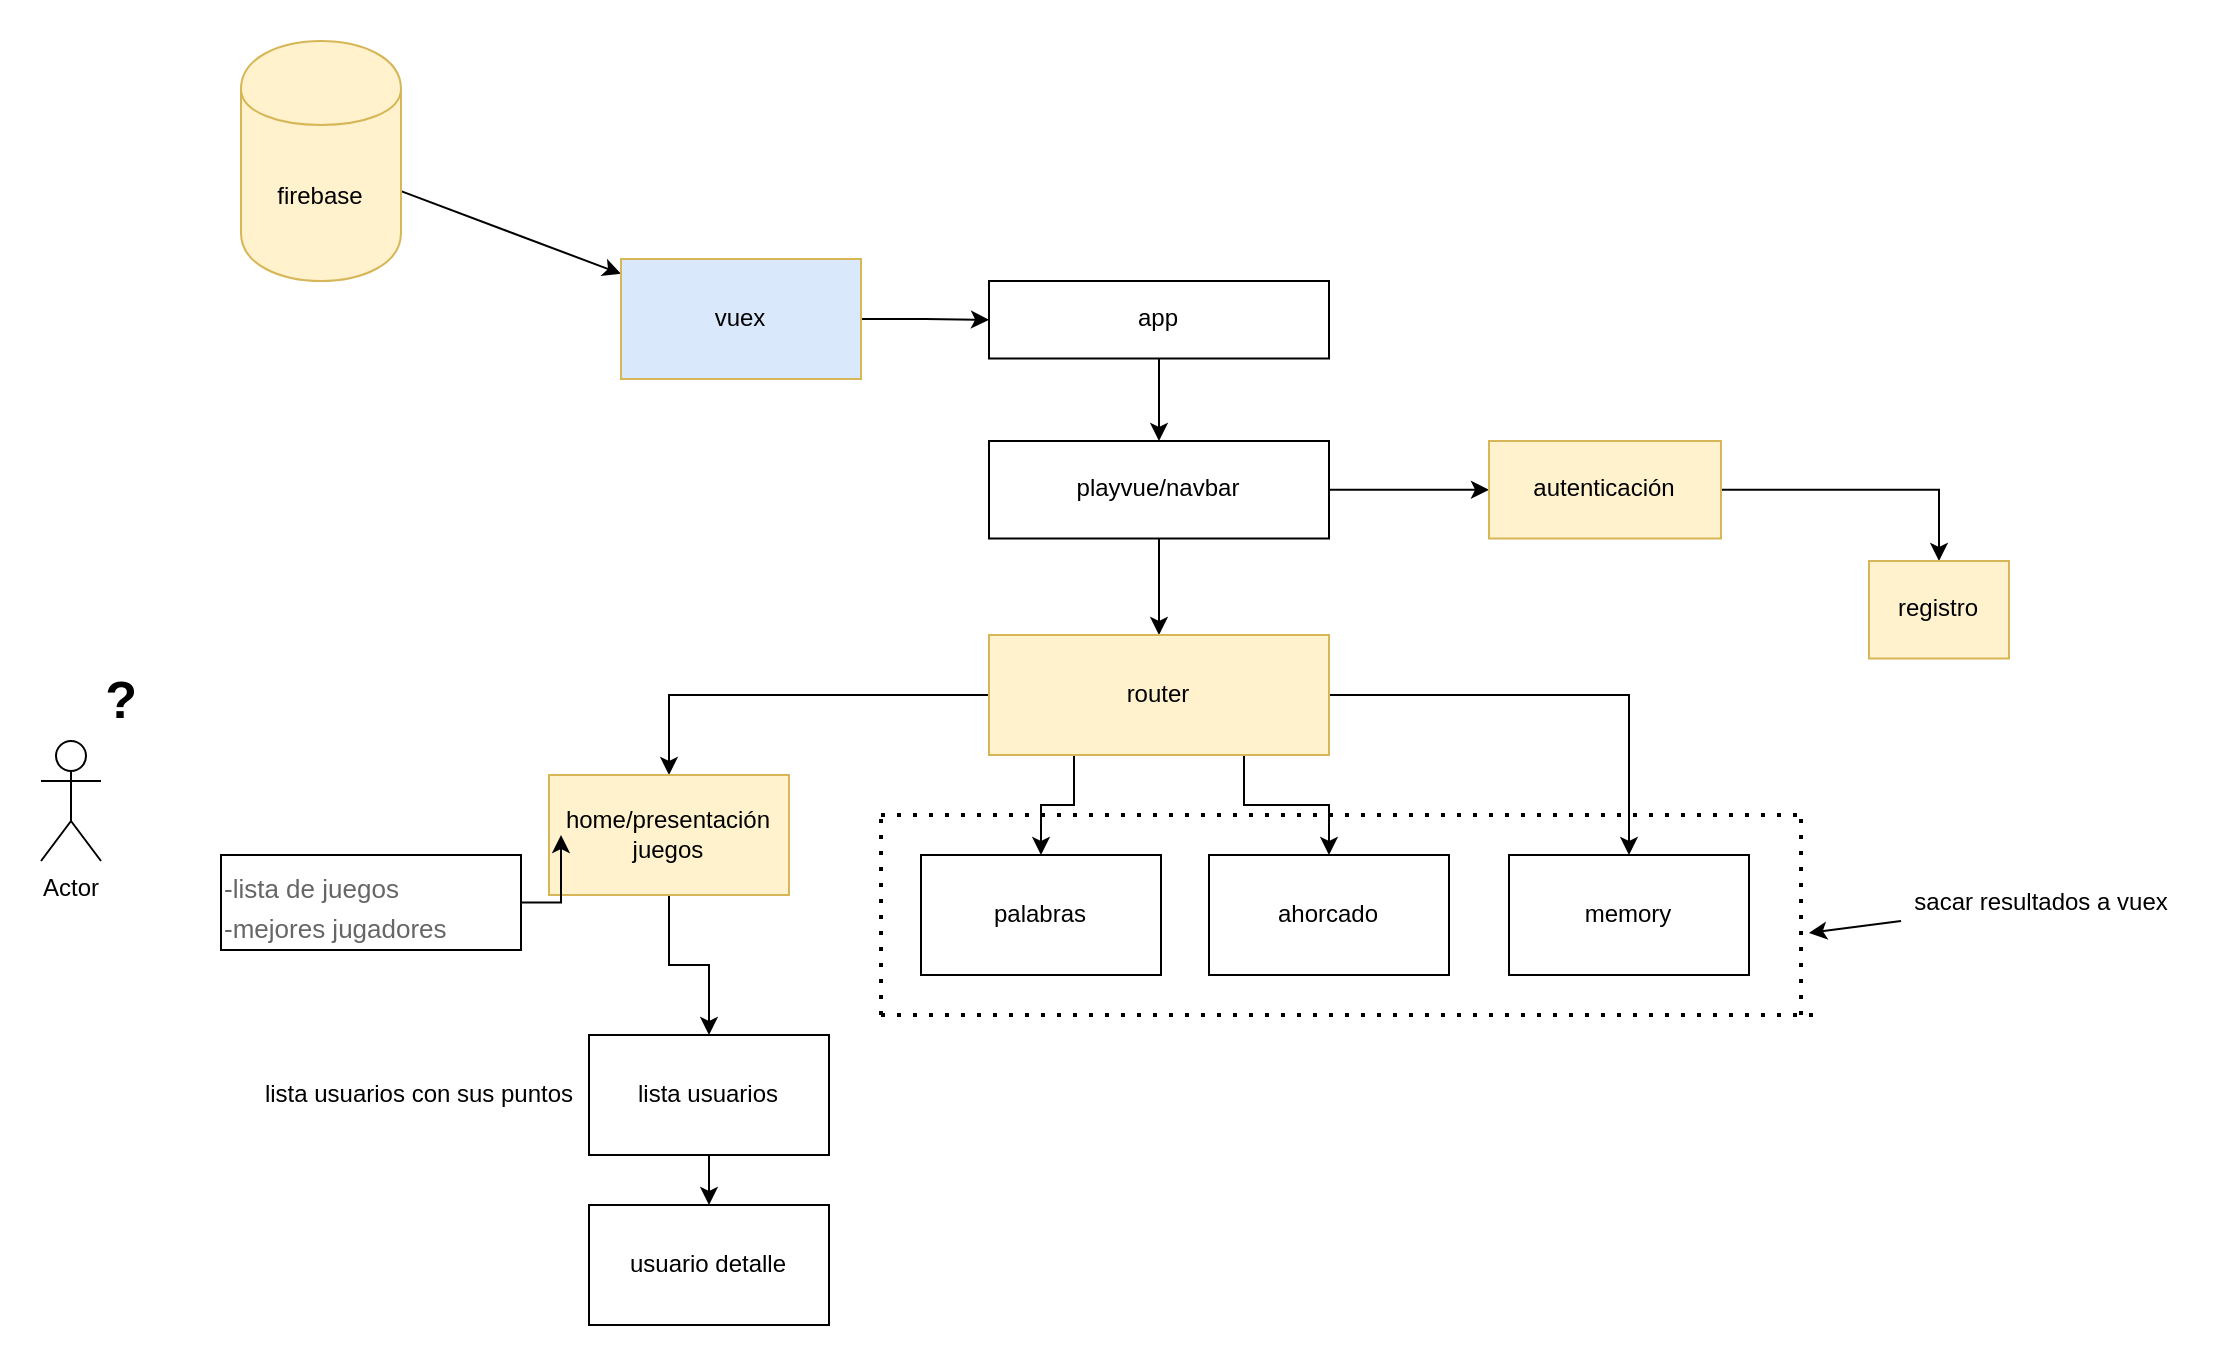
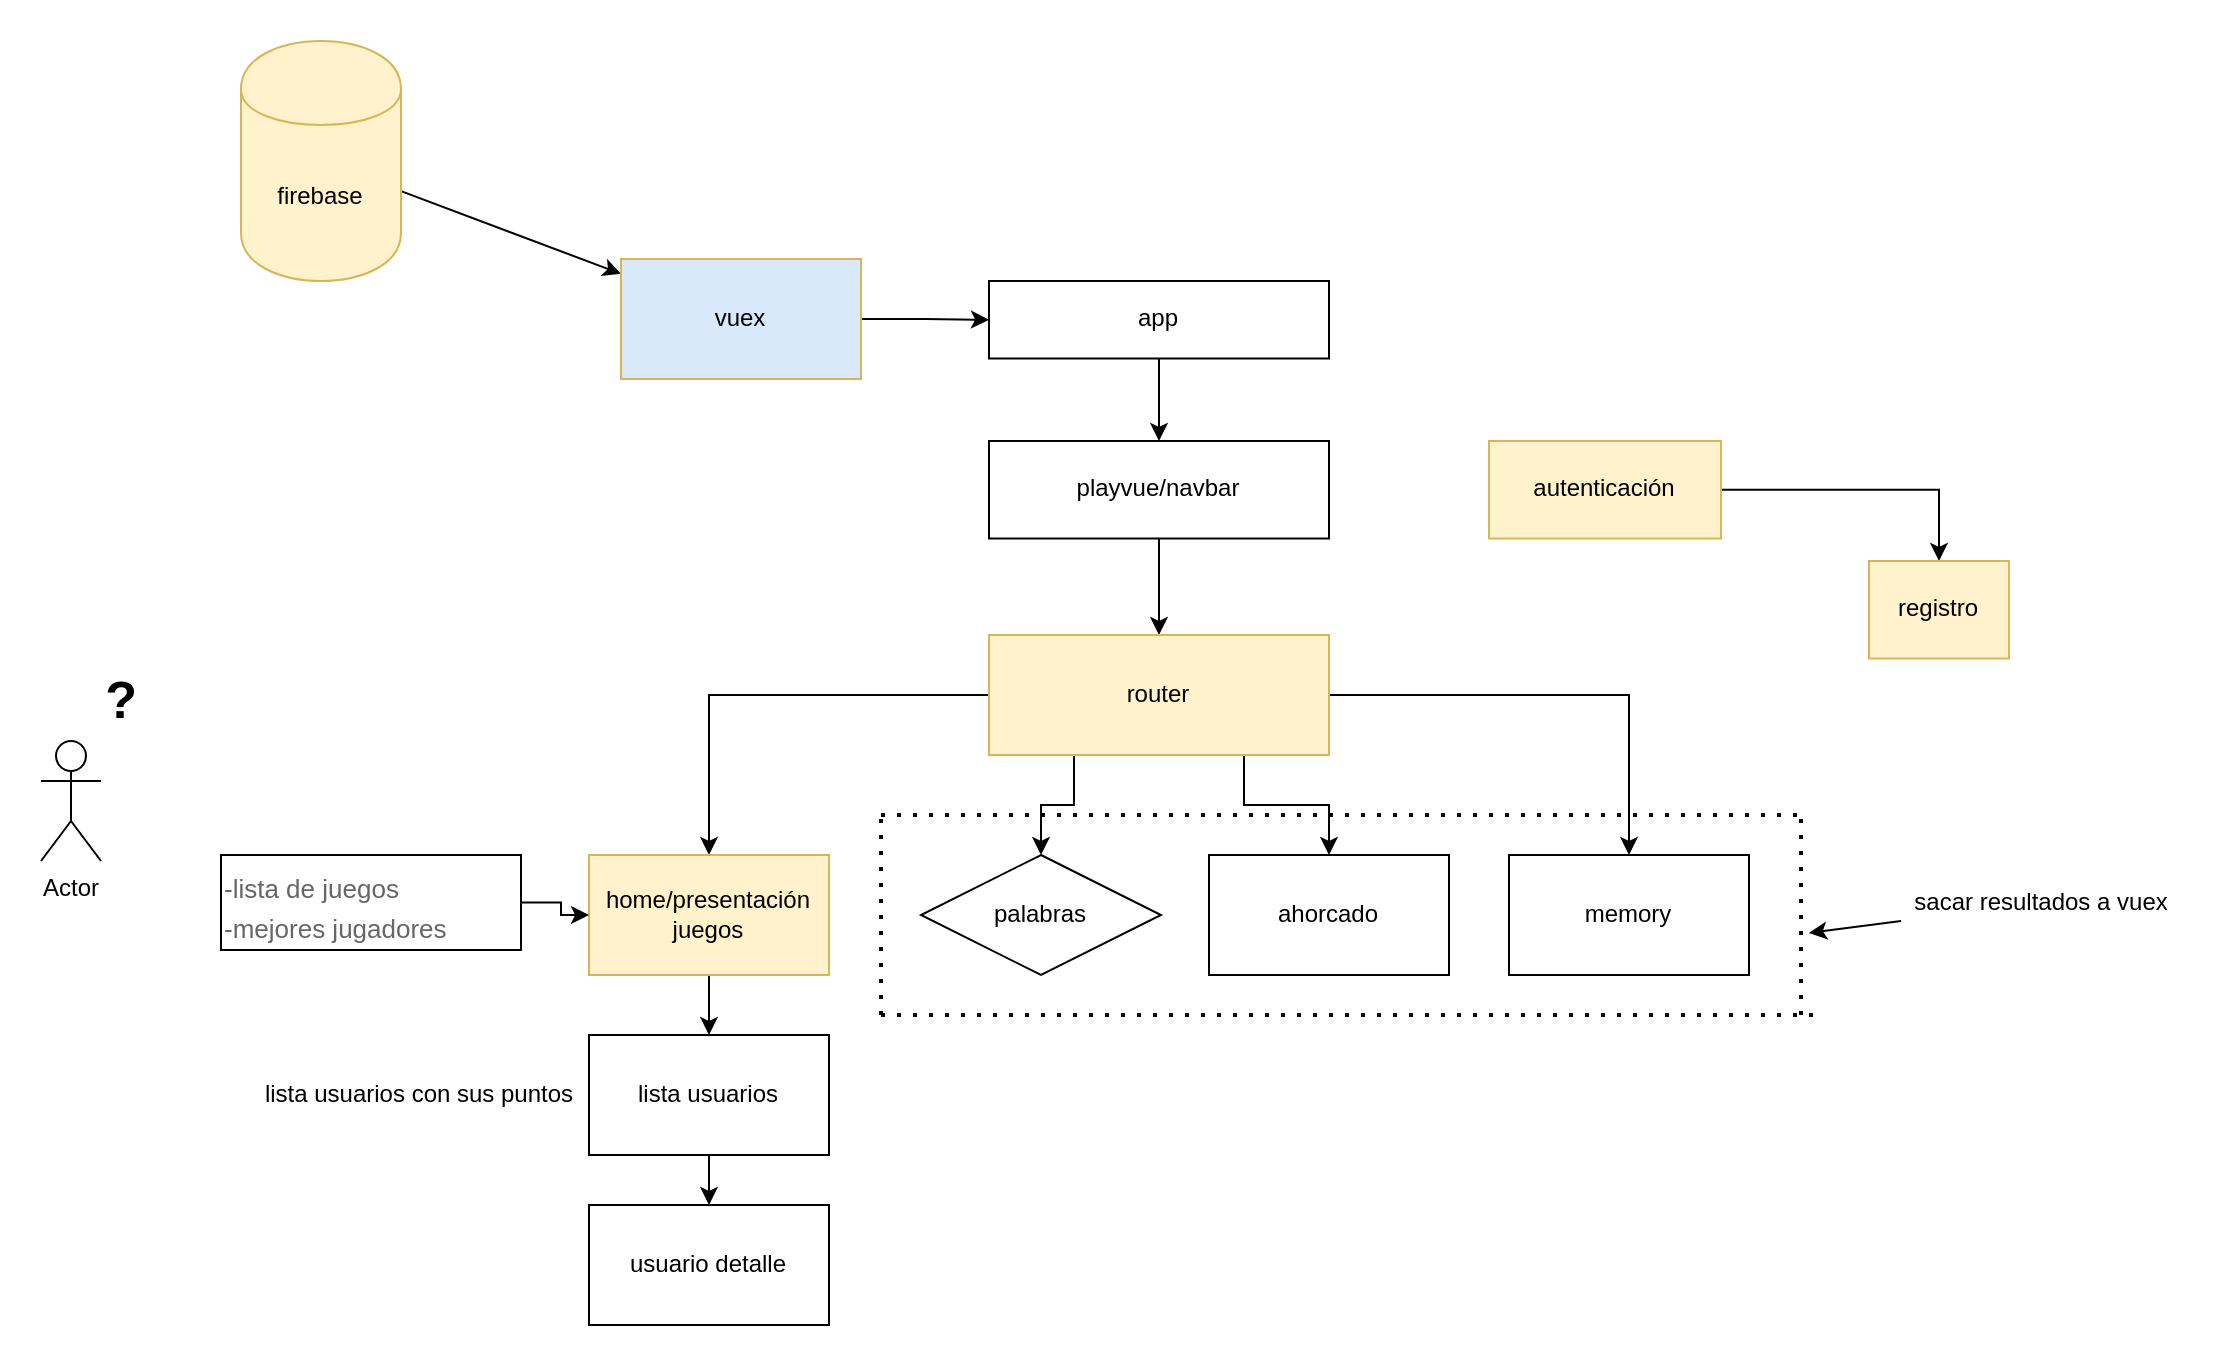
(1402, 490) -> none
(669, 835) -> (709, 915)
(1041, 915) -> (1041, 915)
